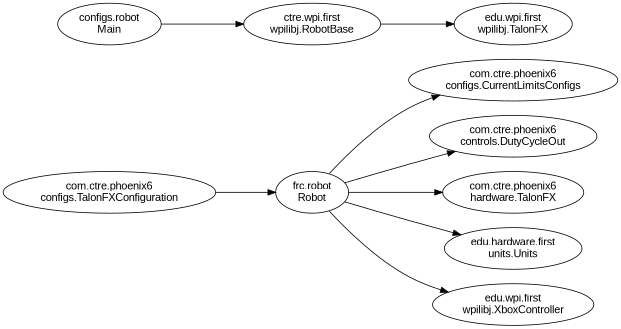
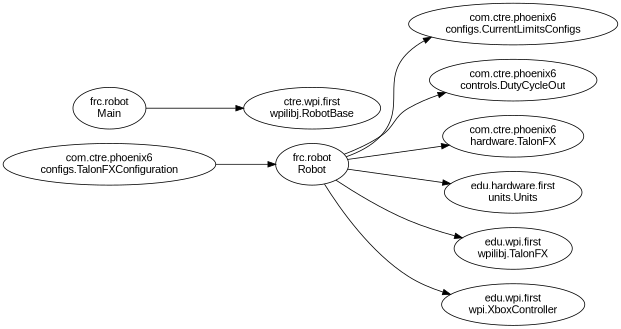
(109, 24) -> (109, 108)
(413, 24) -> (393, 213)
(513, 305) -> (513, 305)
